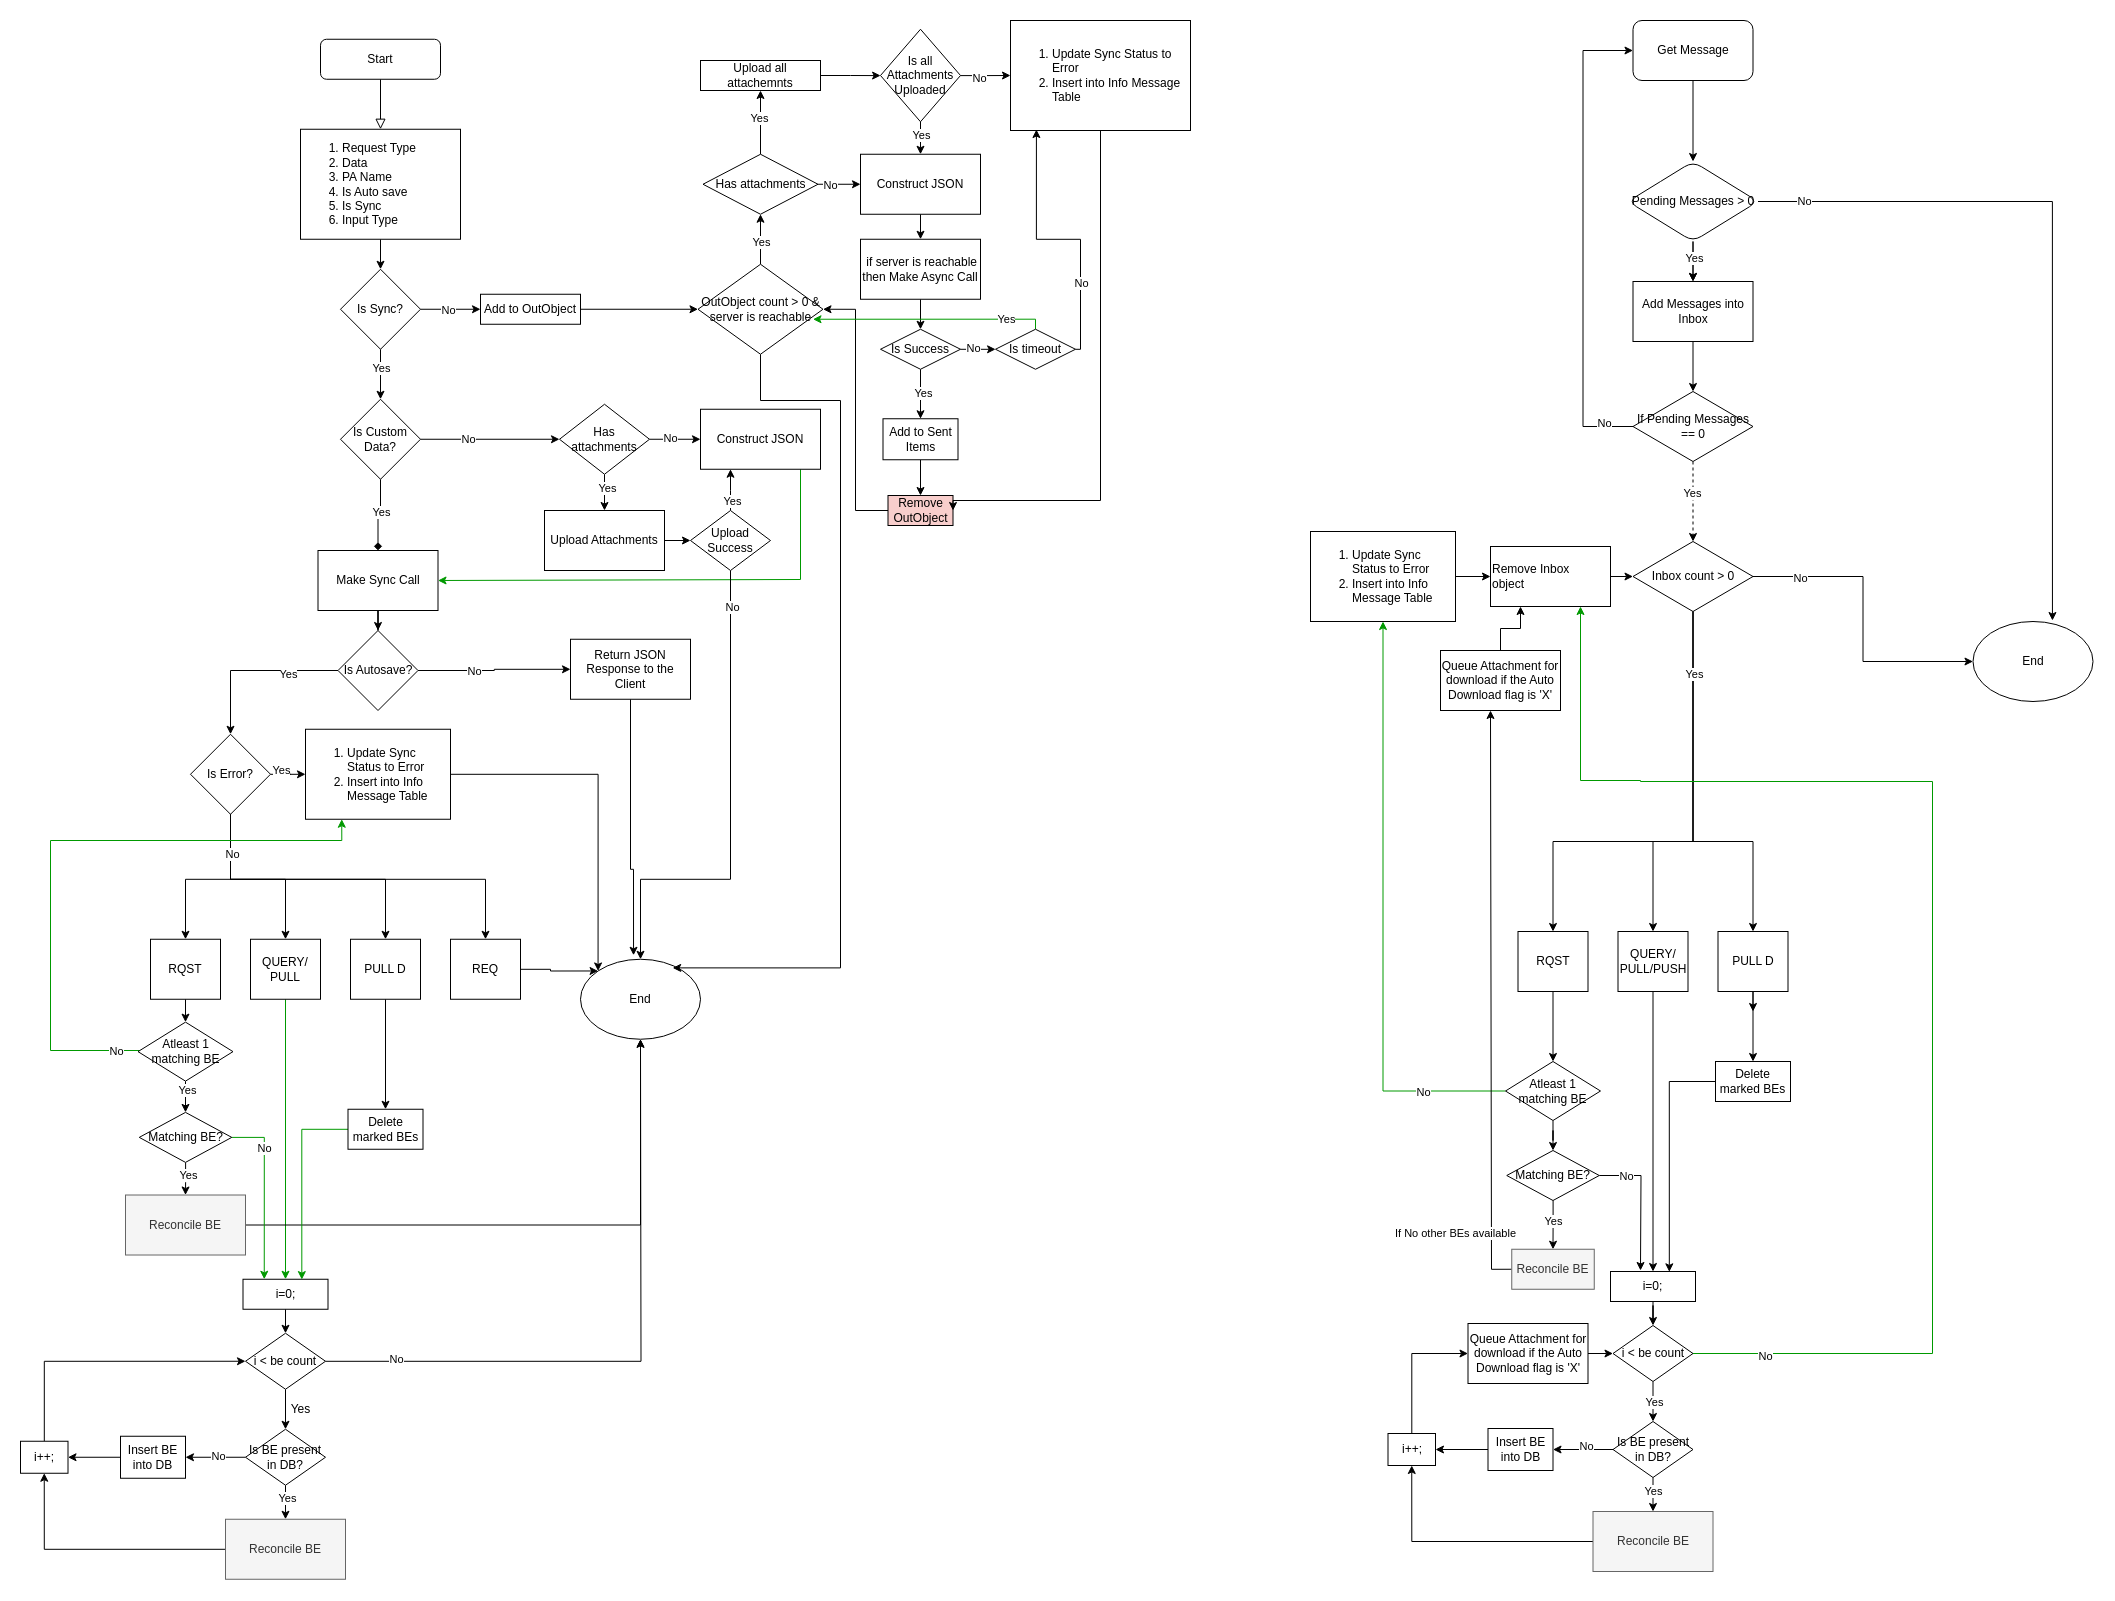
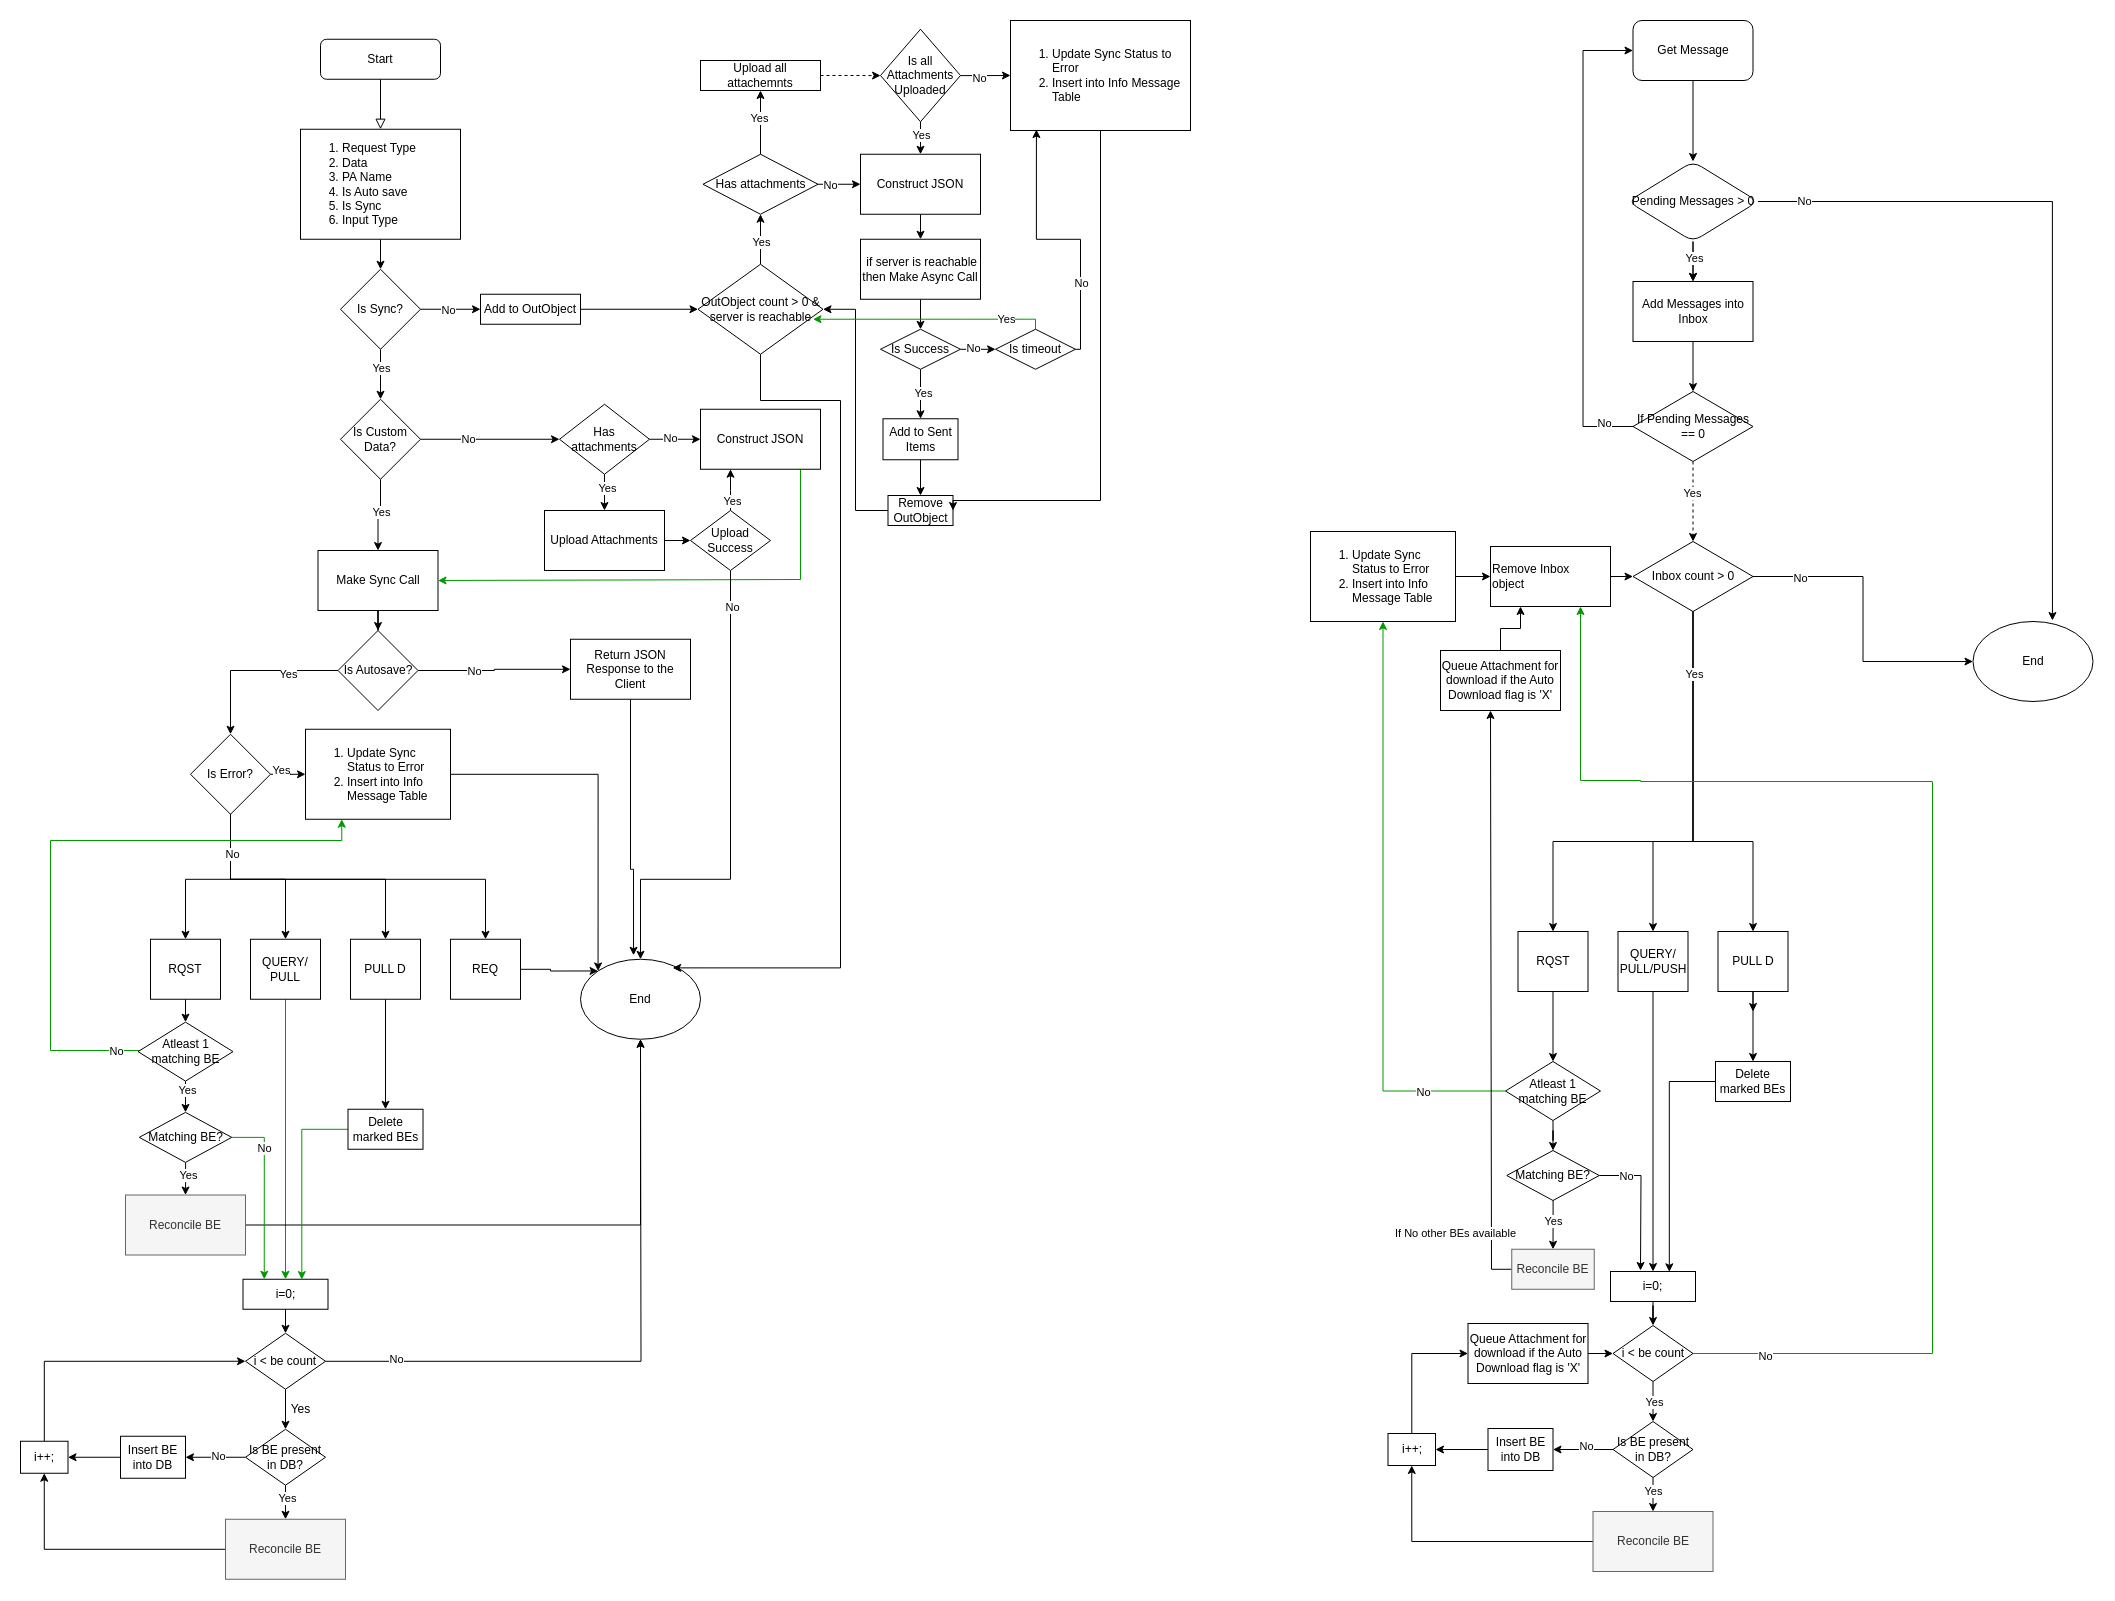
(848, 76) -> (848, 76)
(921, 511) -> (921, 511)
(378, 541) -> (378, 542)
